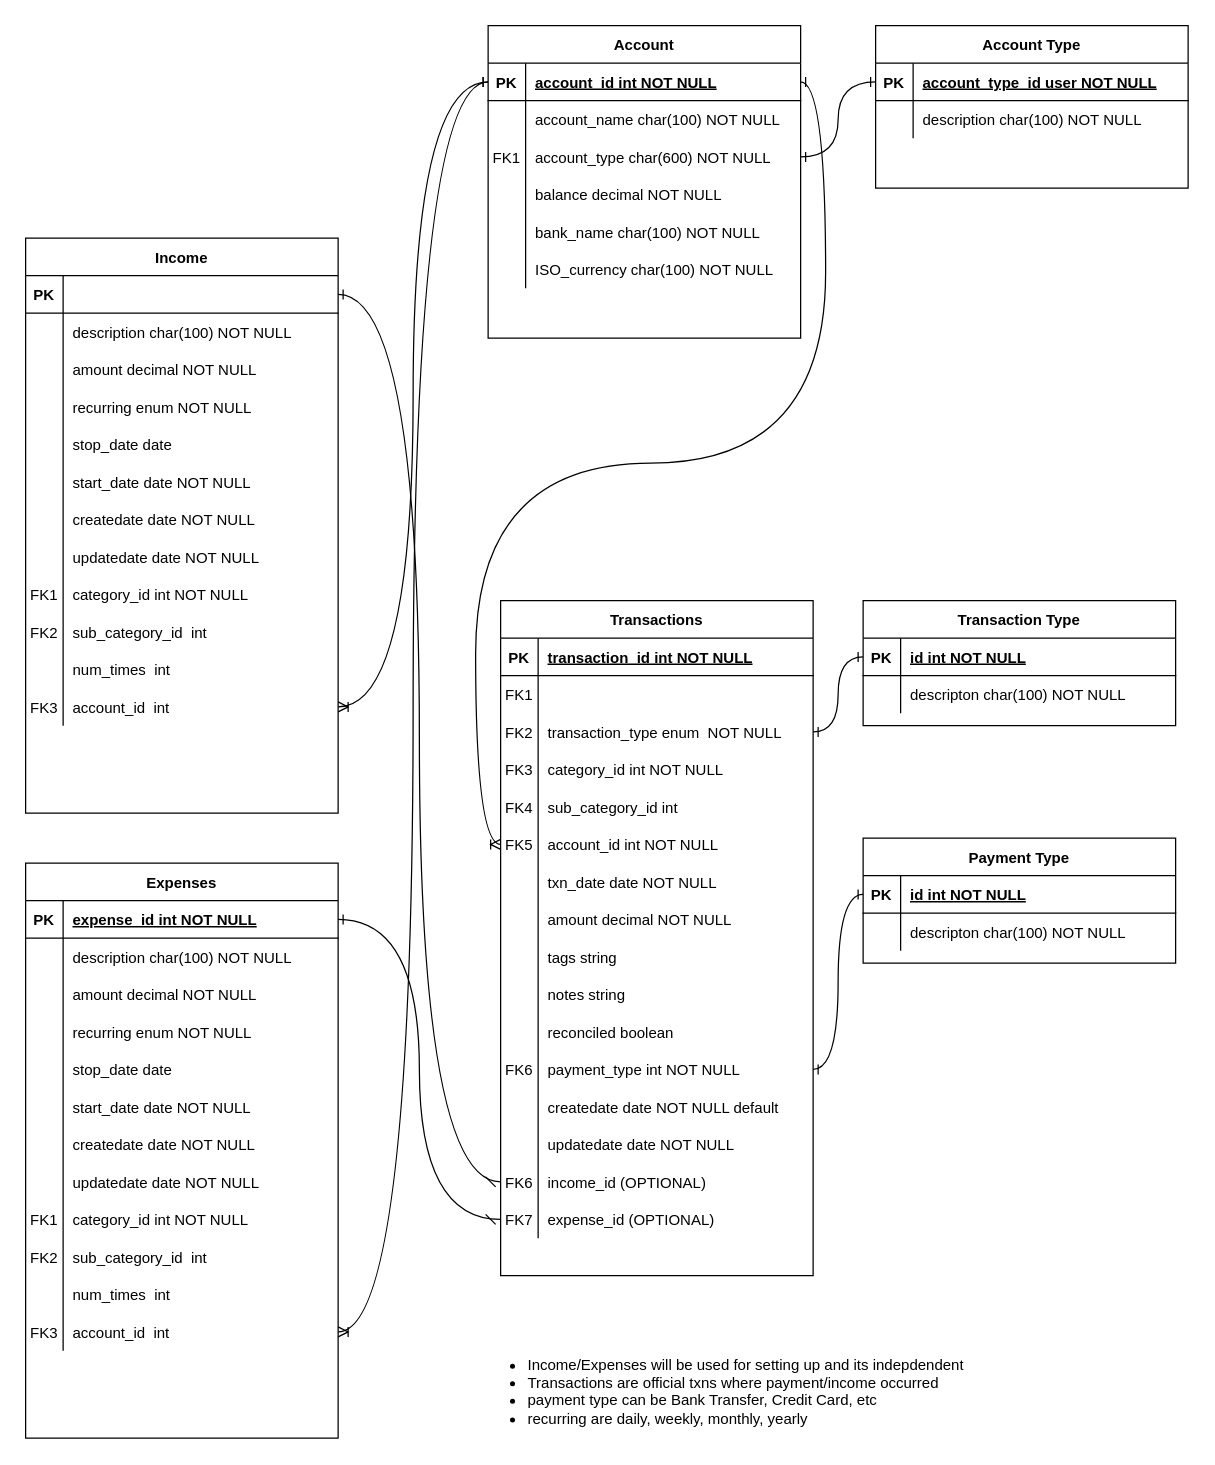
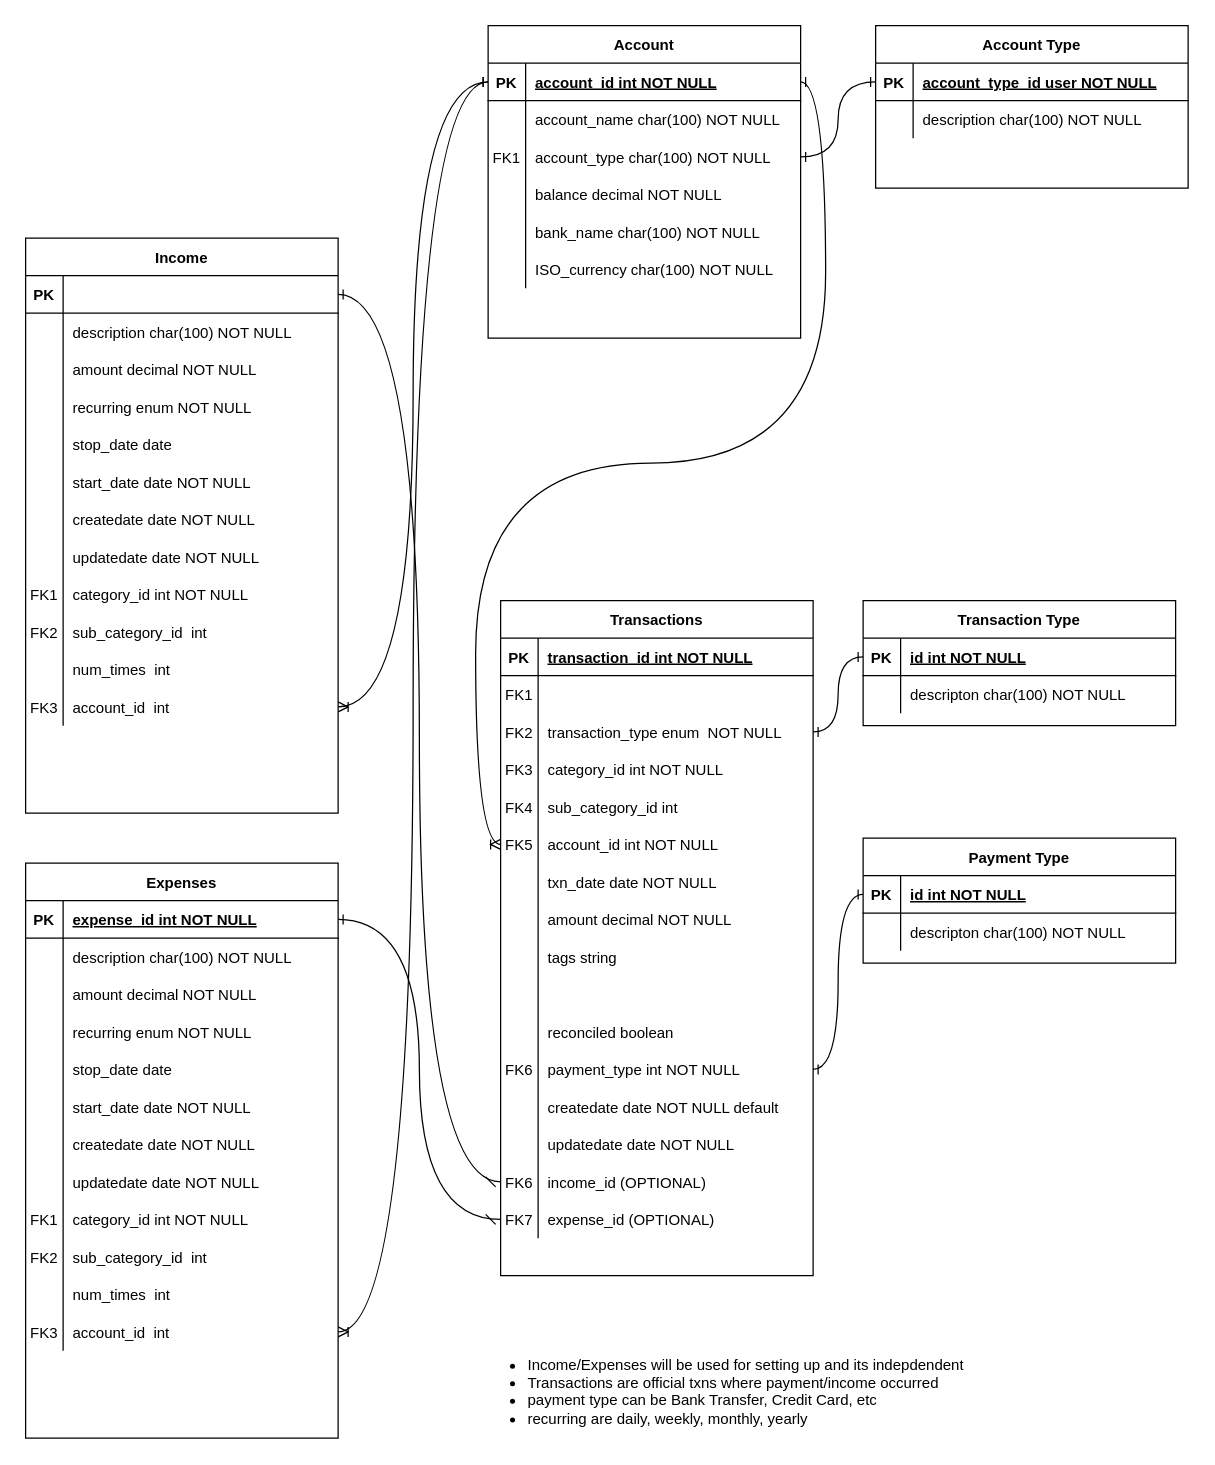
(659, 158) -> (659, 158)
(676, 994) -> none
